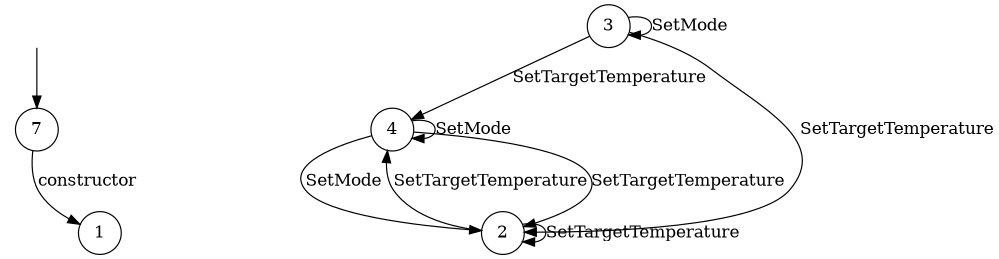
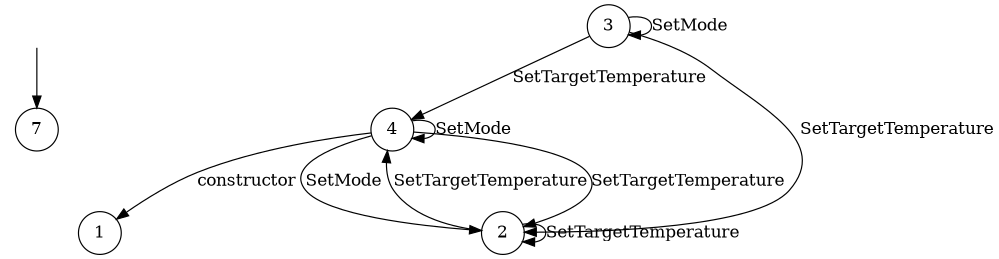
(39, 191) -> (244, 157)
